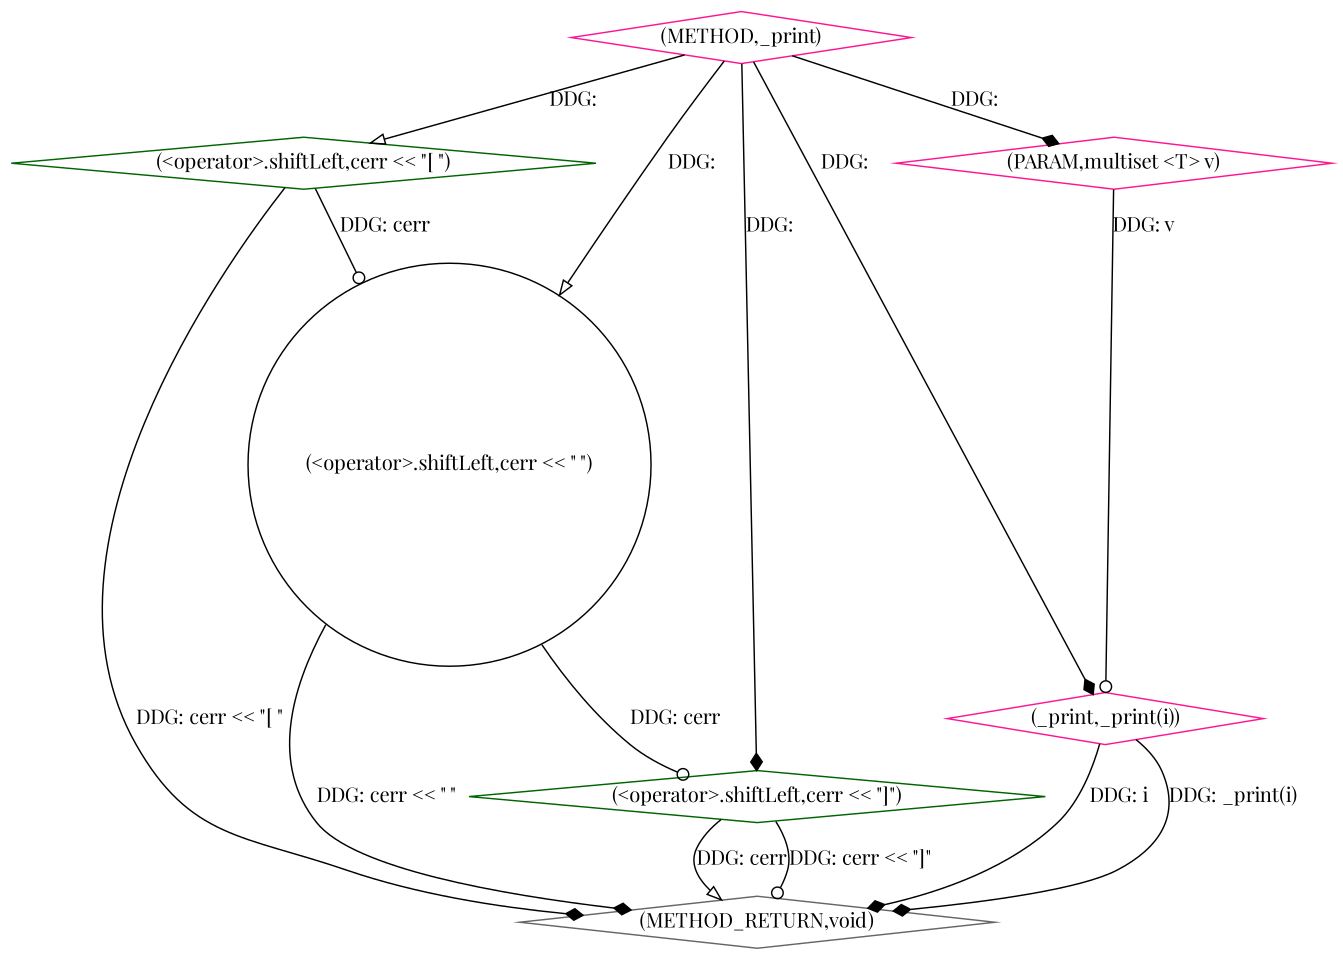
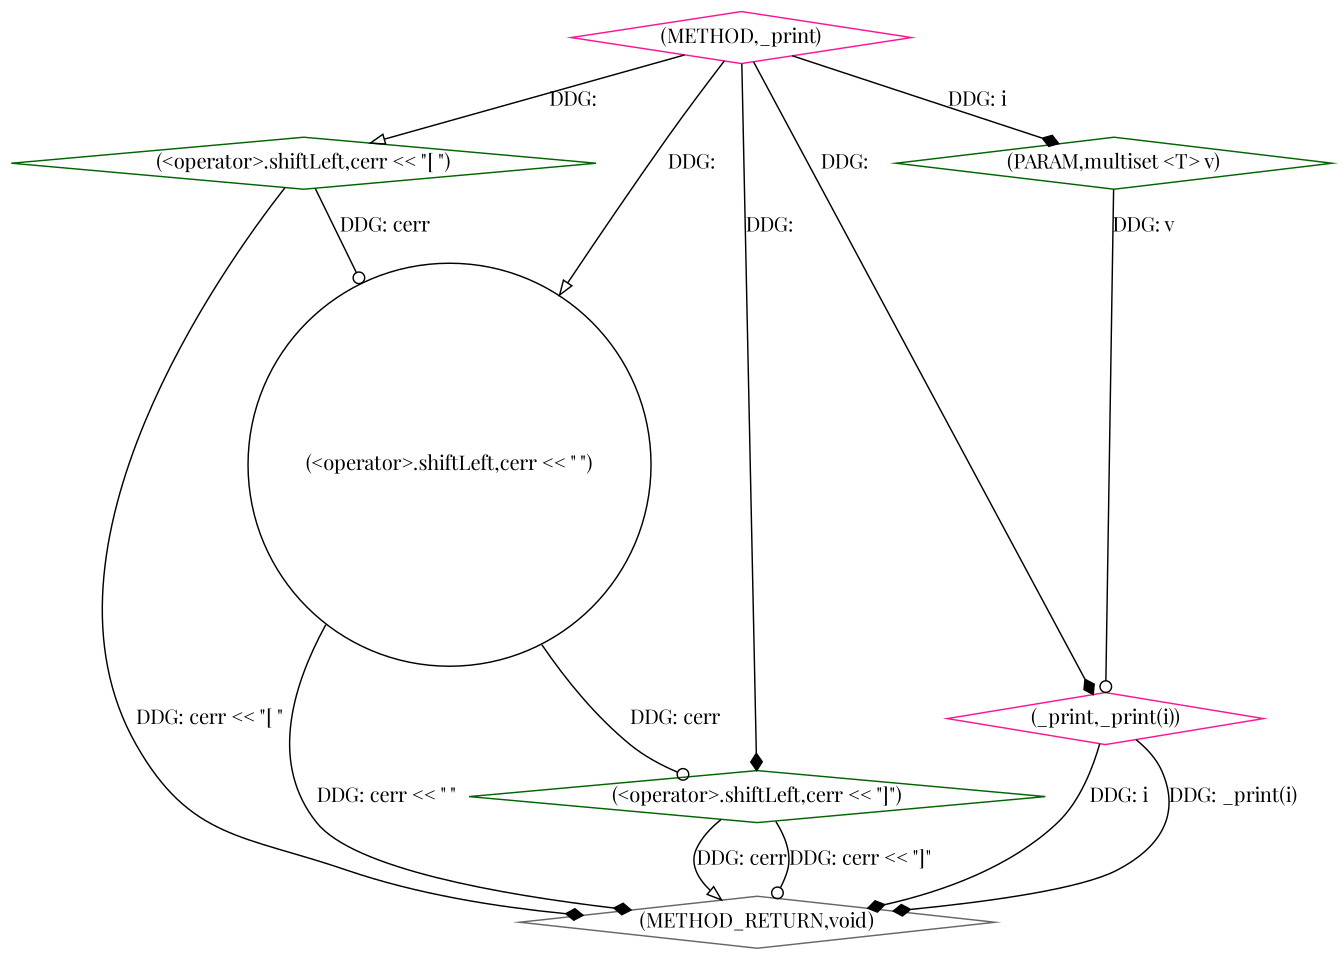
(977, 100) -> (977, 100)
(1114, 163) -> (1114, 163)
